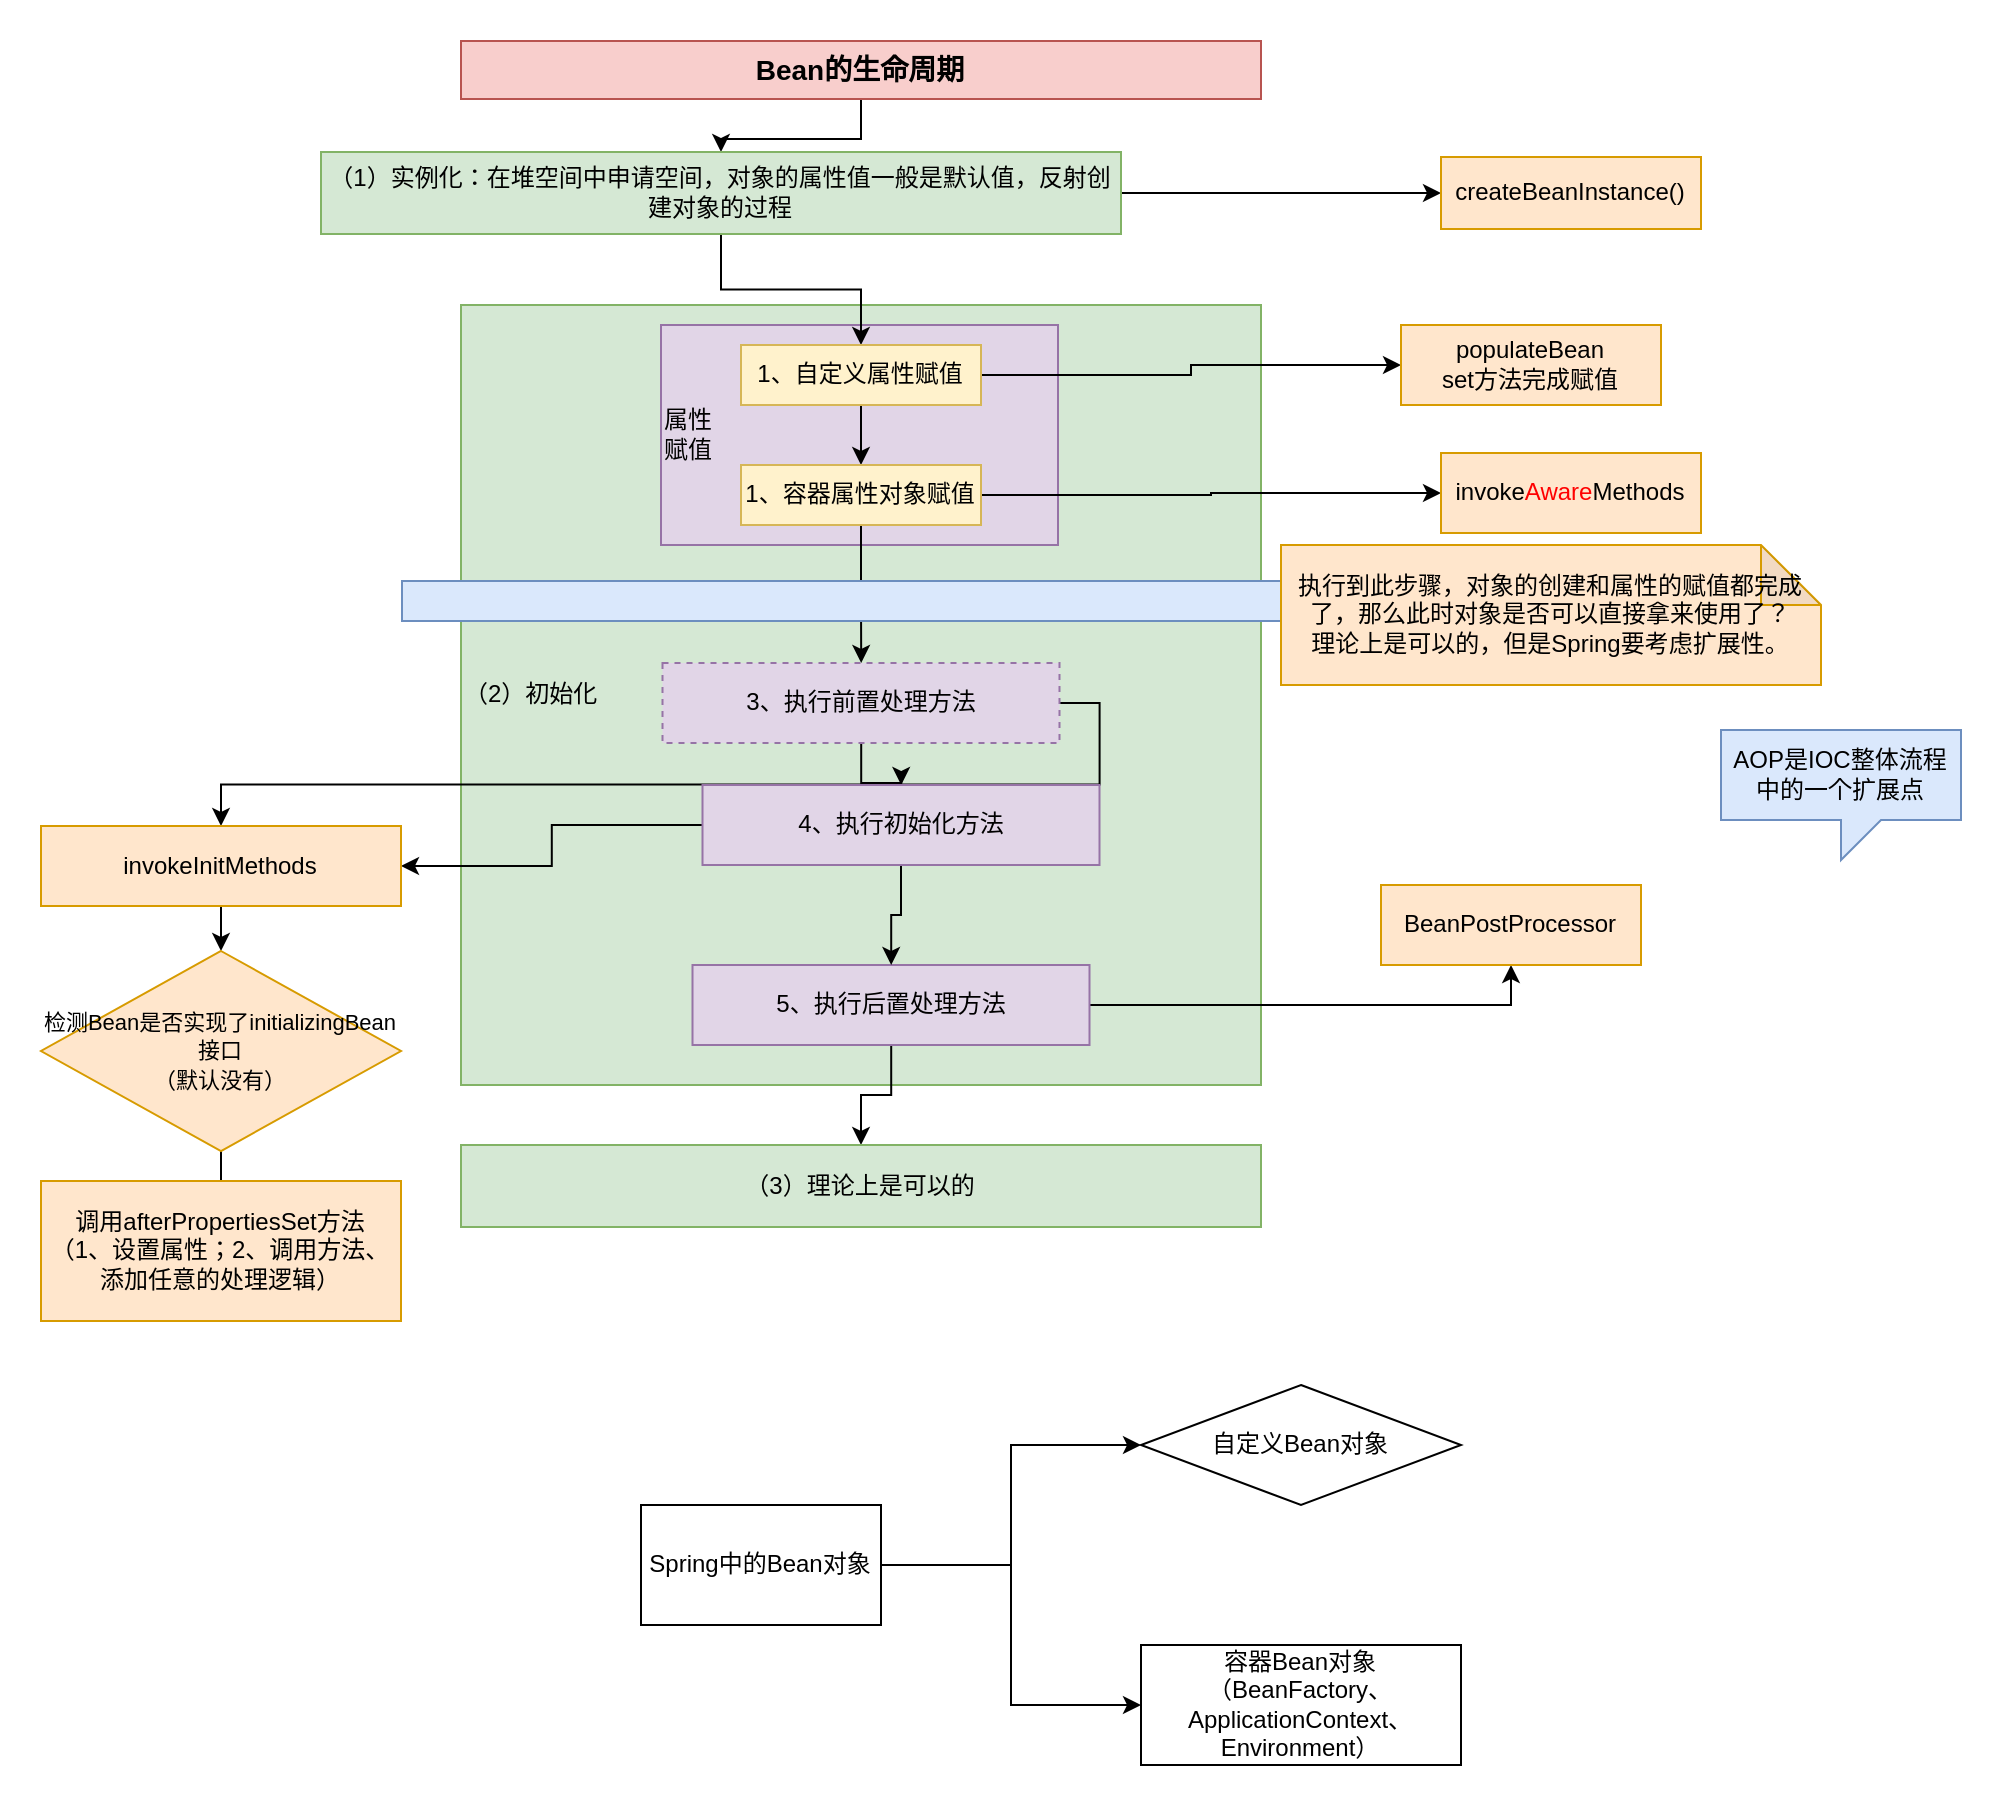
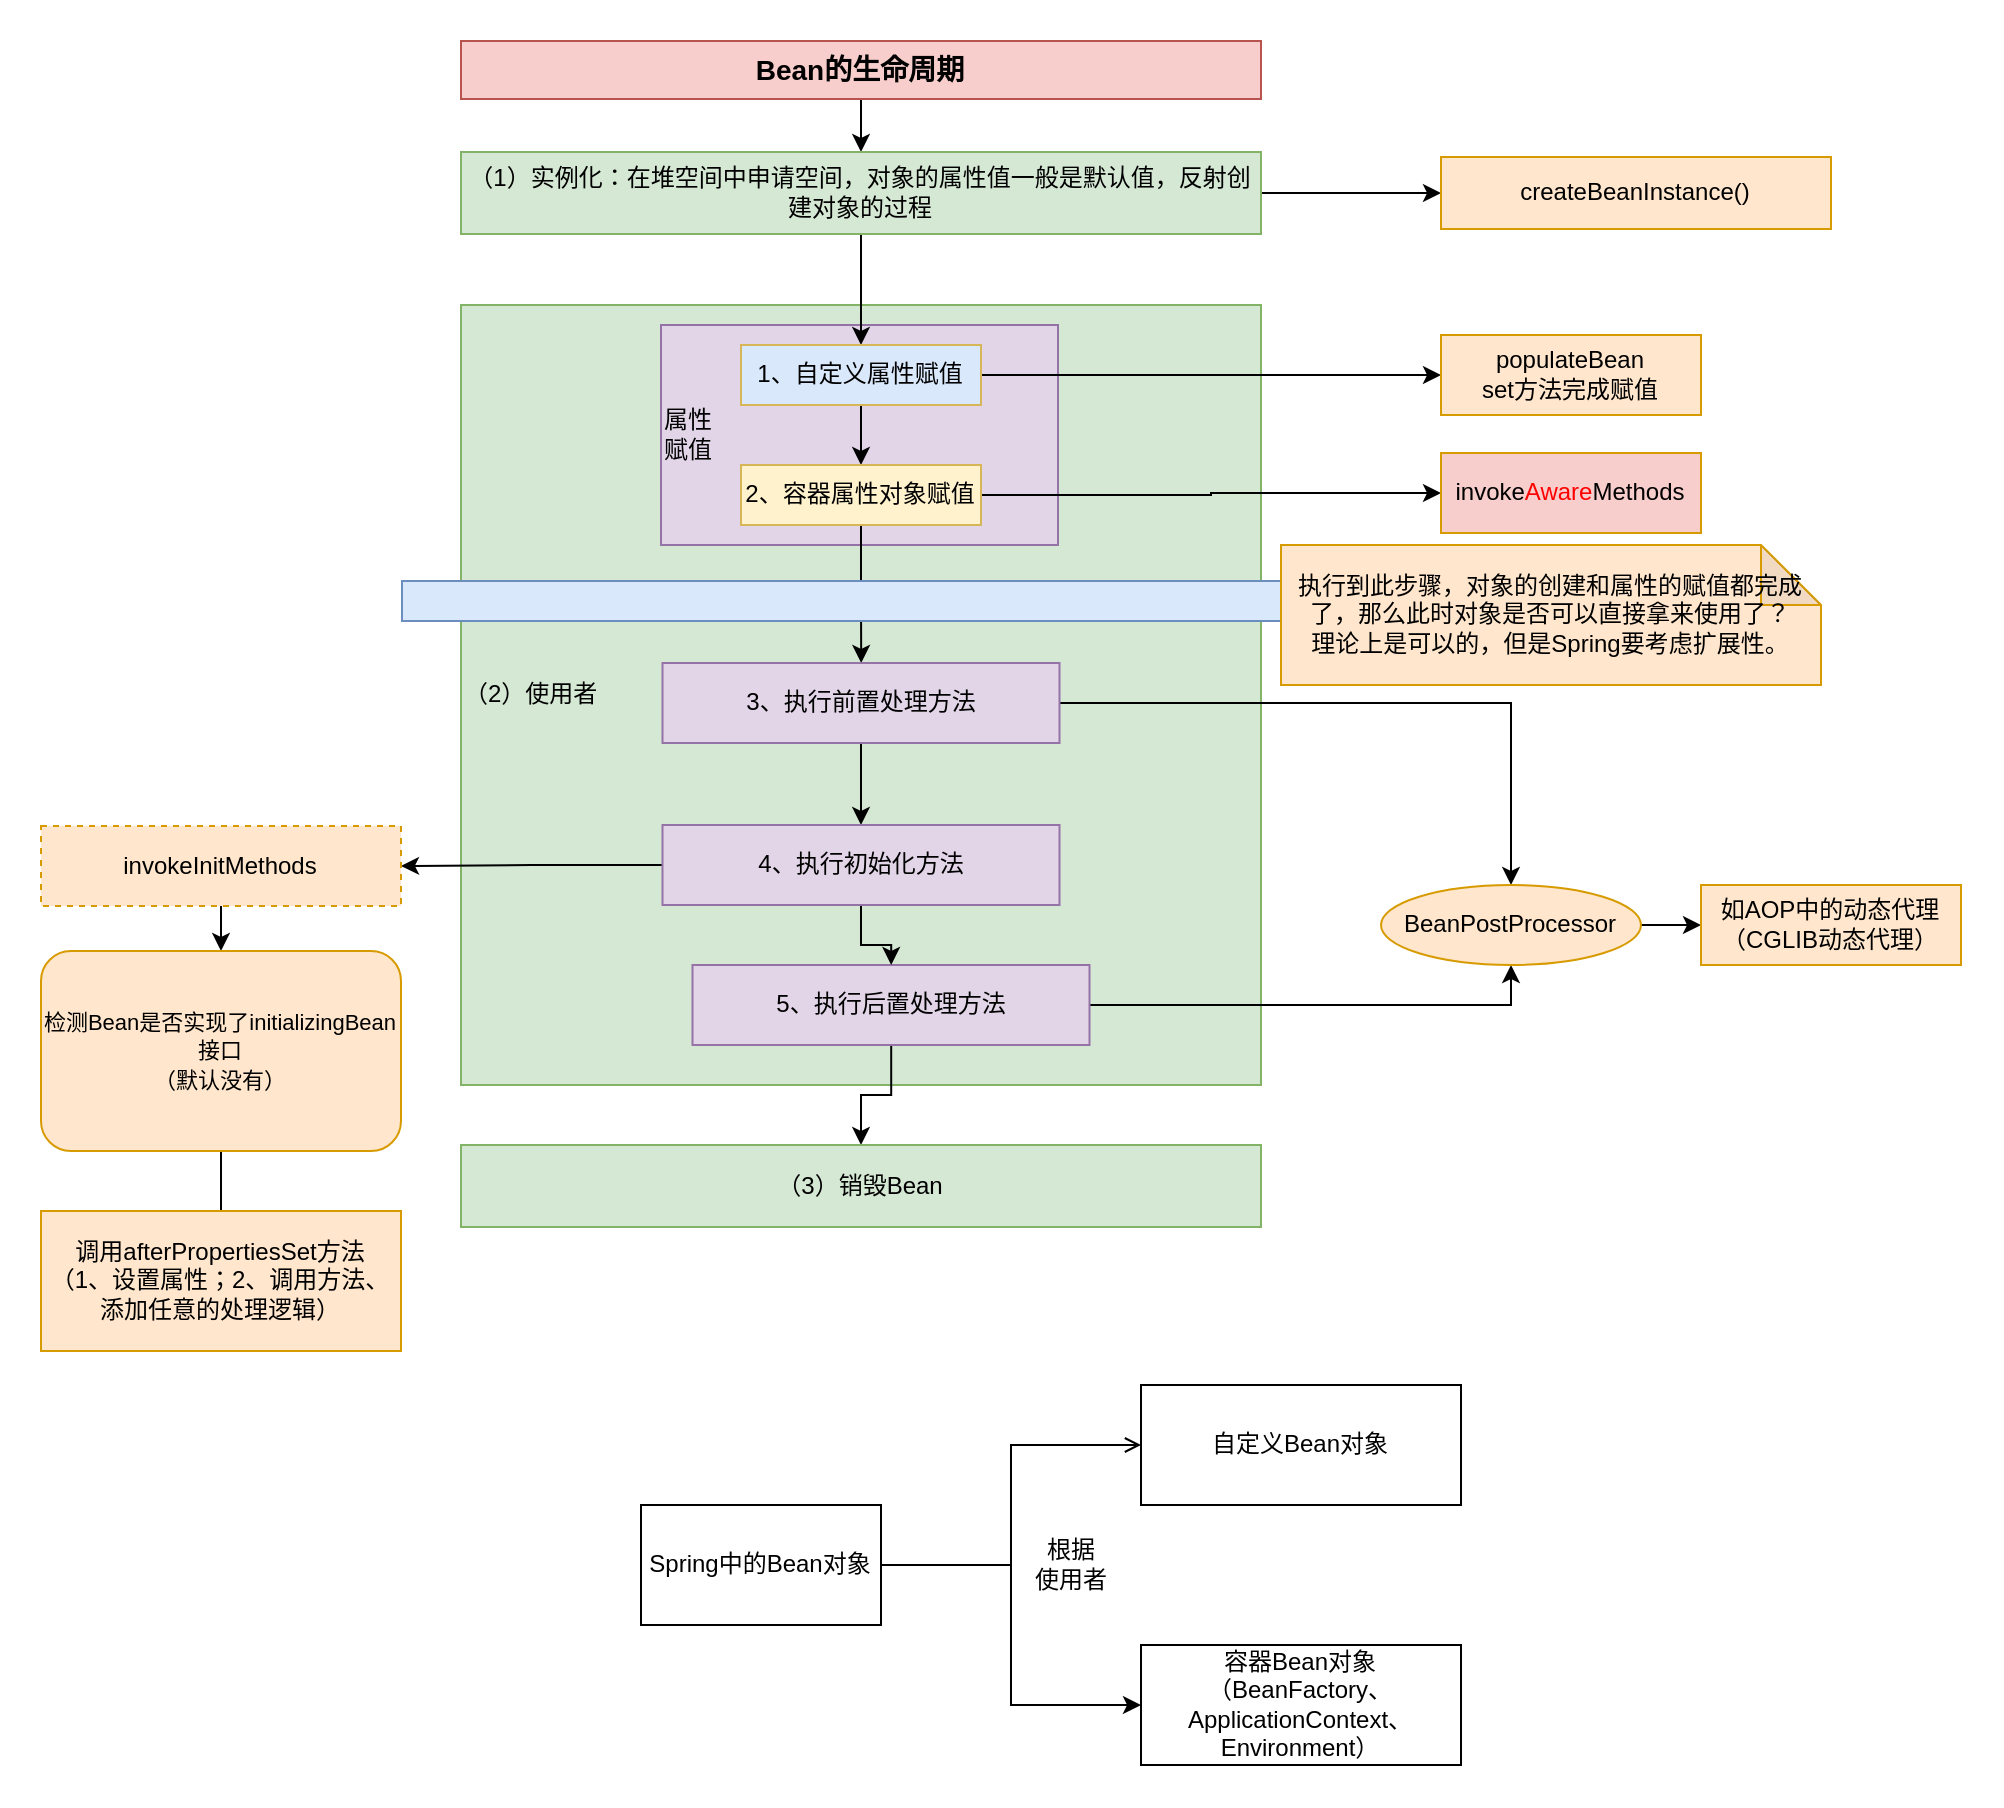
(721, 193) -> (861, 193)
(1571, 193) -> (1636, 193)
(1531, 365) -> (1571, 375)
(861, 375) -> (861, 375)
(1571, 493) -> (1571, 493)
(861, 495) -> (861, 495)
(532, 695) -> (532, 695)
(861, 703) -> (861, 703)
(448, 785) -> (1388, 703)
(1841, 795) -> none
(901, 825) -> (861, 865)
(221, 866) -> (221, 866)
(1511, 925) -> (1511, 925)
none -> (1664, 925)
none -> (1831, 925)
(221, 1051) -> (221, 1051)
(861, 1187) -> (861, 1187)
(221, 1251) -> (221, 1281)
(1126, 1445) -> (1128, 1445)
(1301, 1445) -> (1301, 1445)
none -> (1071, 1565)
